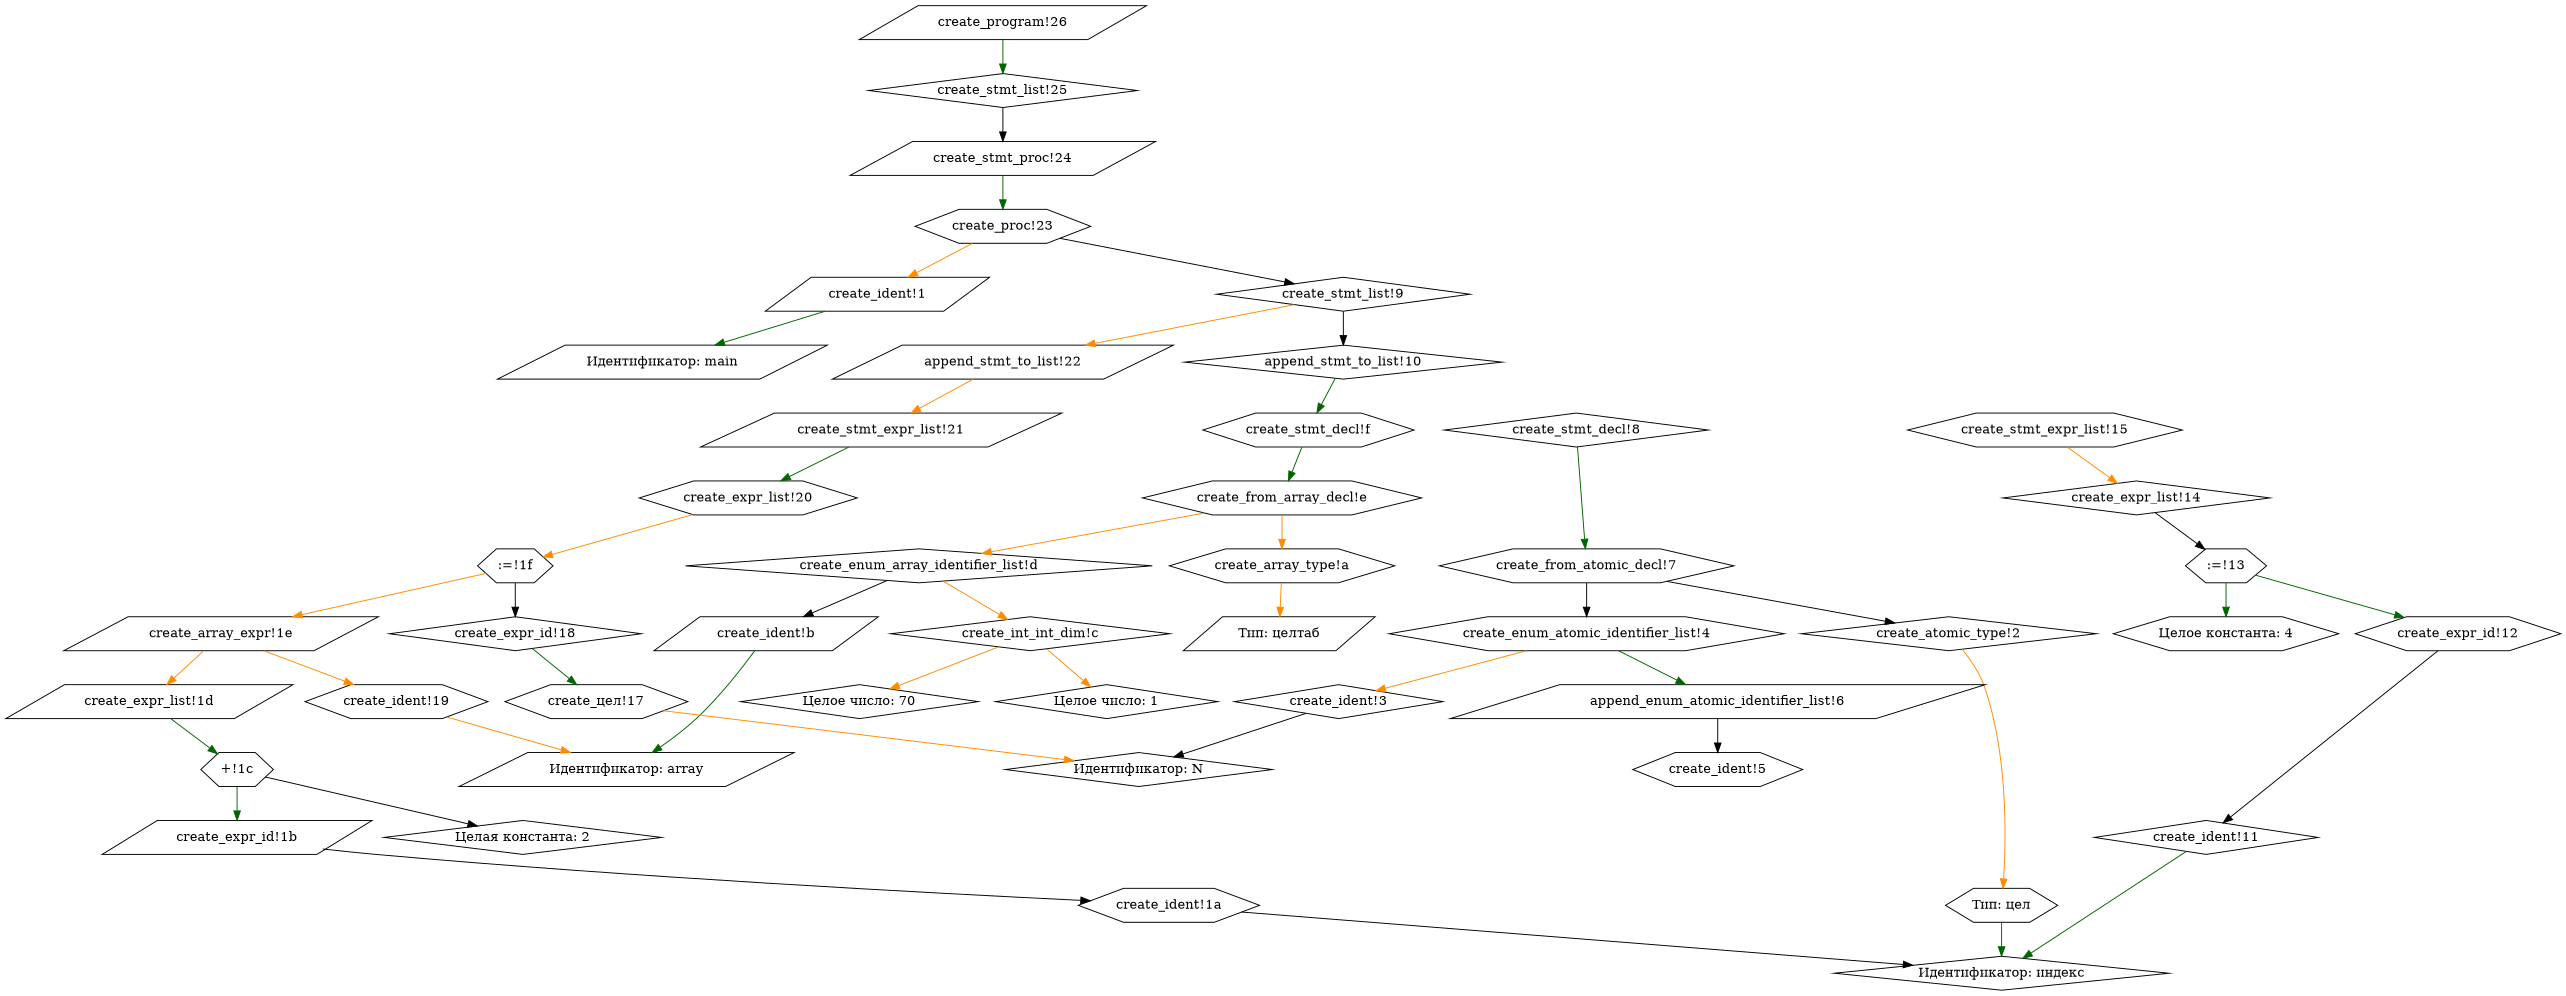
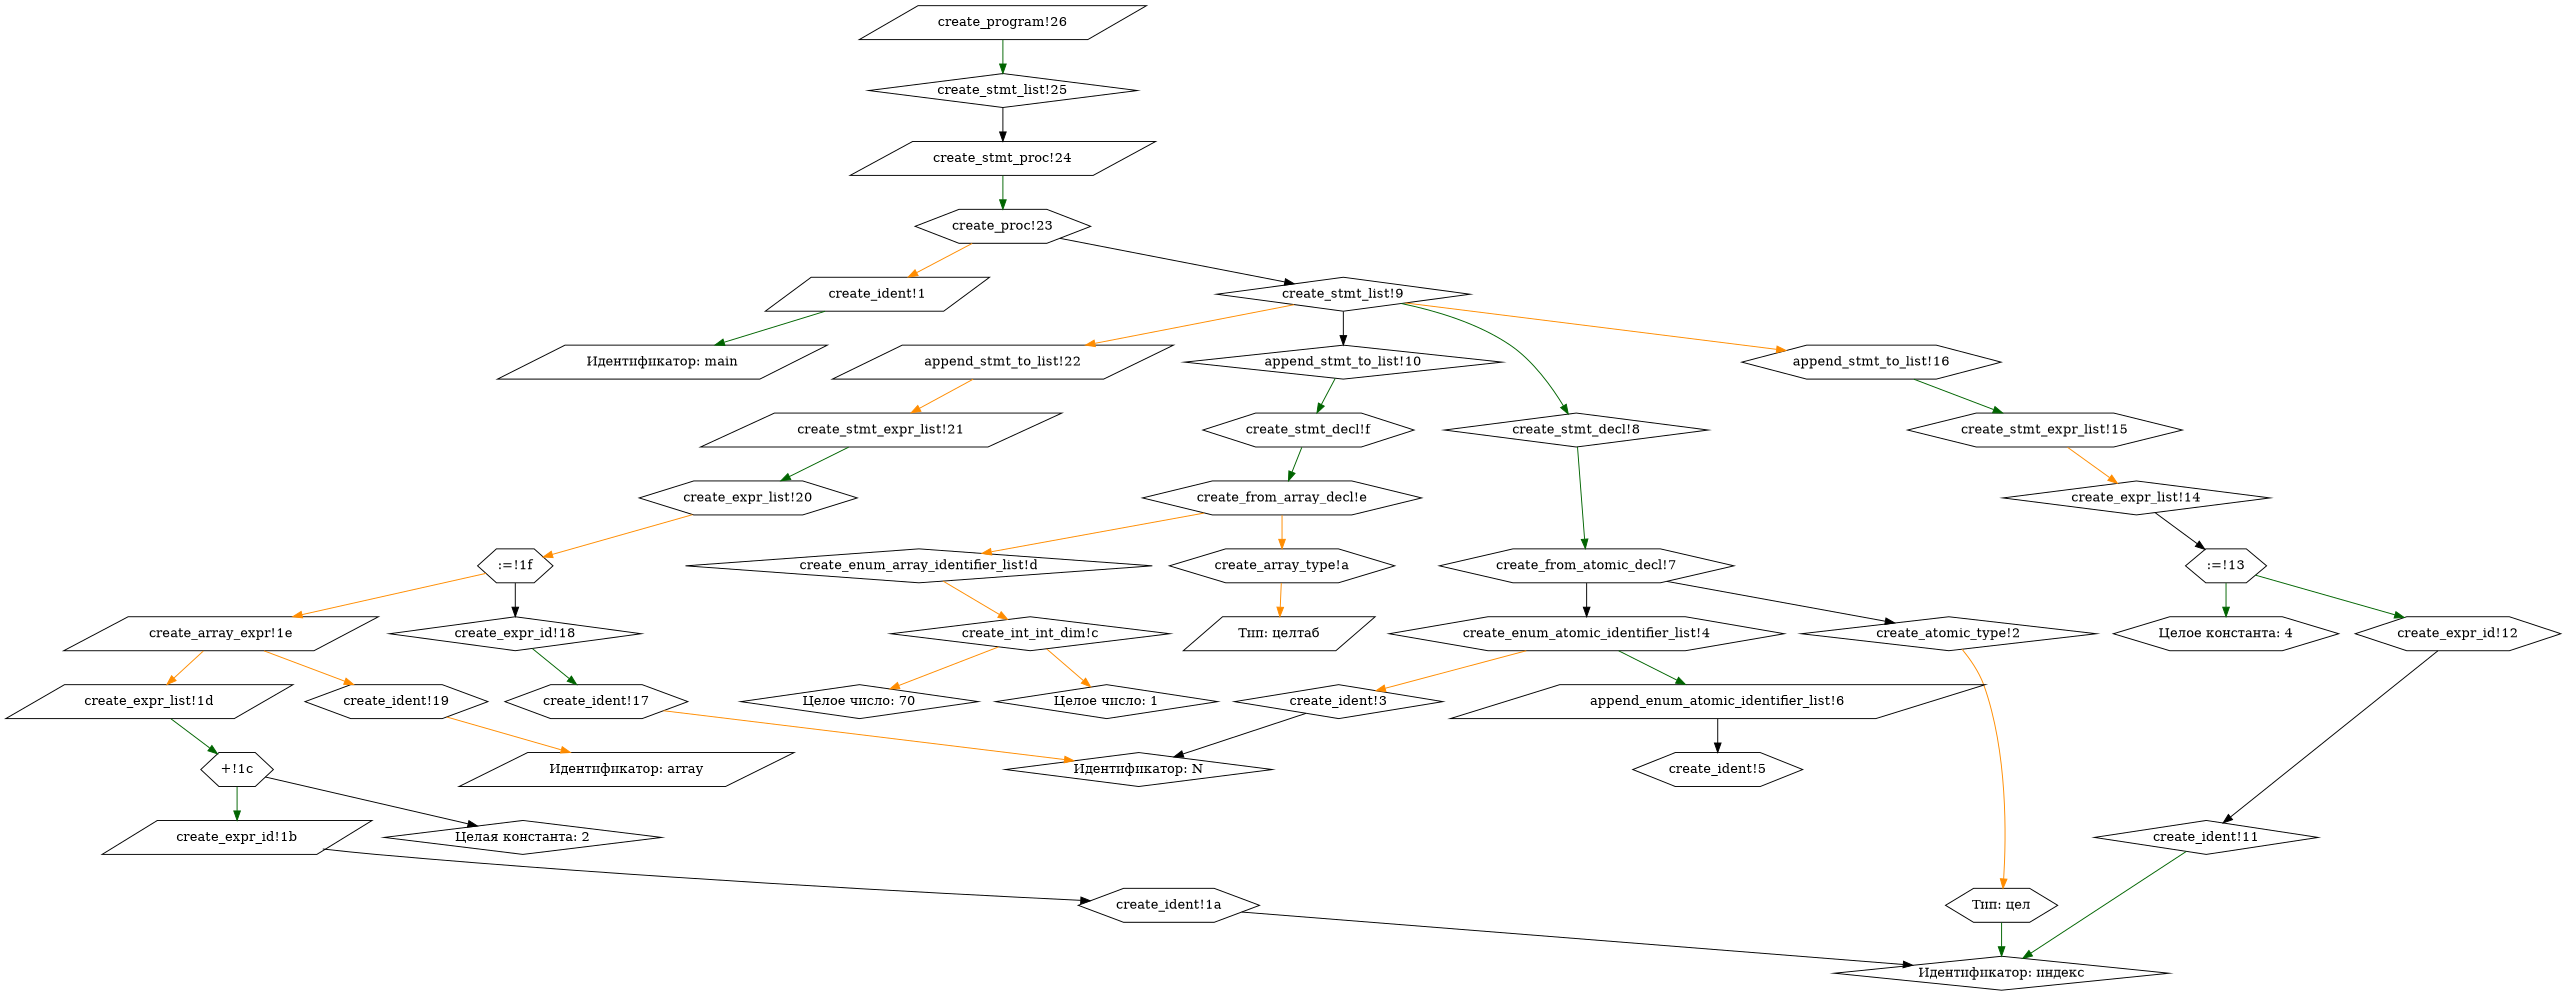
none -> (1495, 336)
none -> (1871, 362)
(766, 634) -> none
(596, 702) -> (596, 702)
